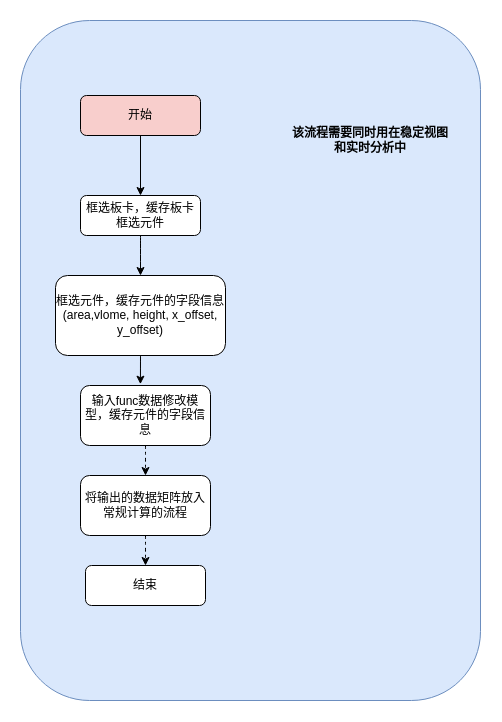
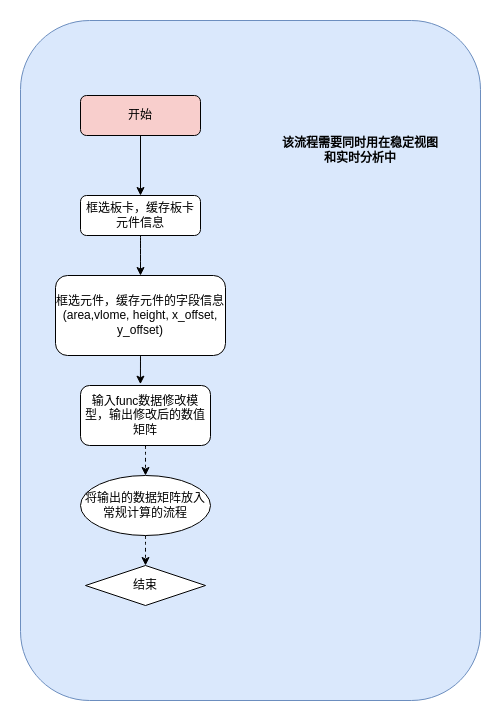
(371, 141) -> (361, 151)
(141, 216) -> (141, 216)
(146, 416) -> (146, 416)
(146, 506) -> (146, 506)
(146, 586) -> (146, 586)
